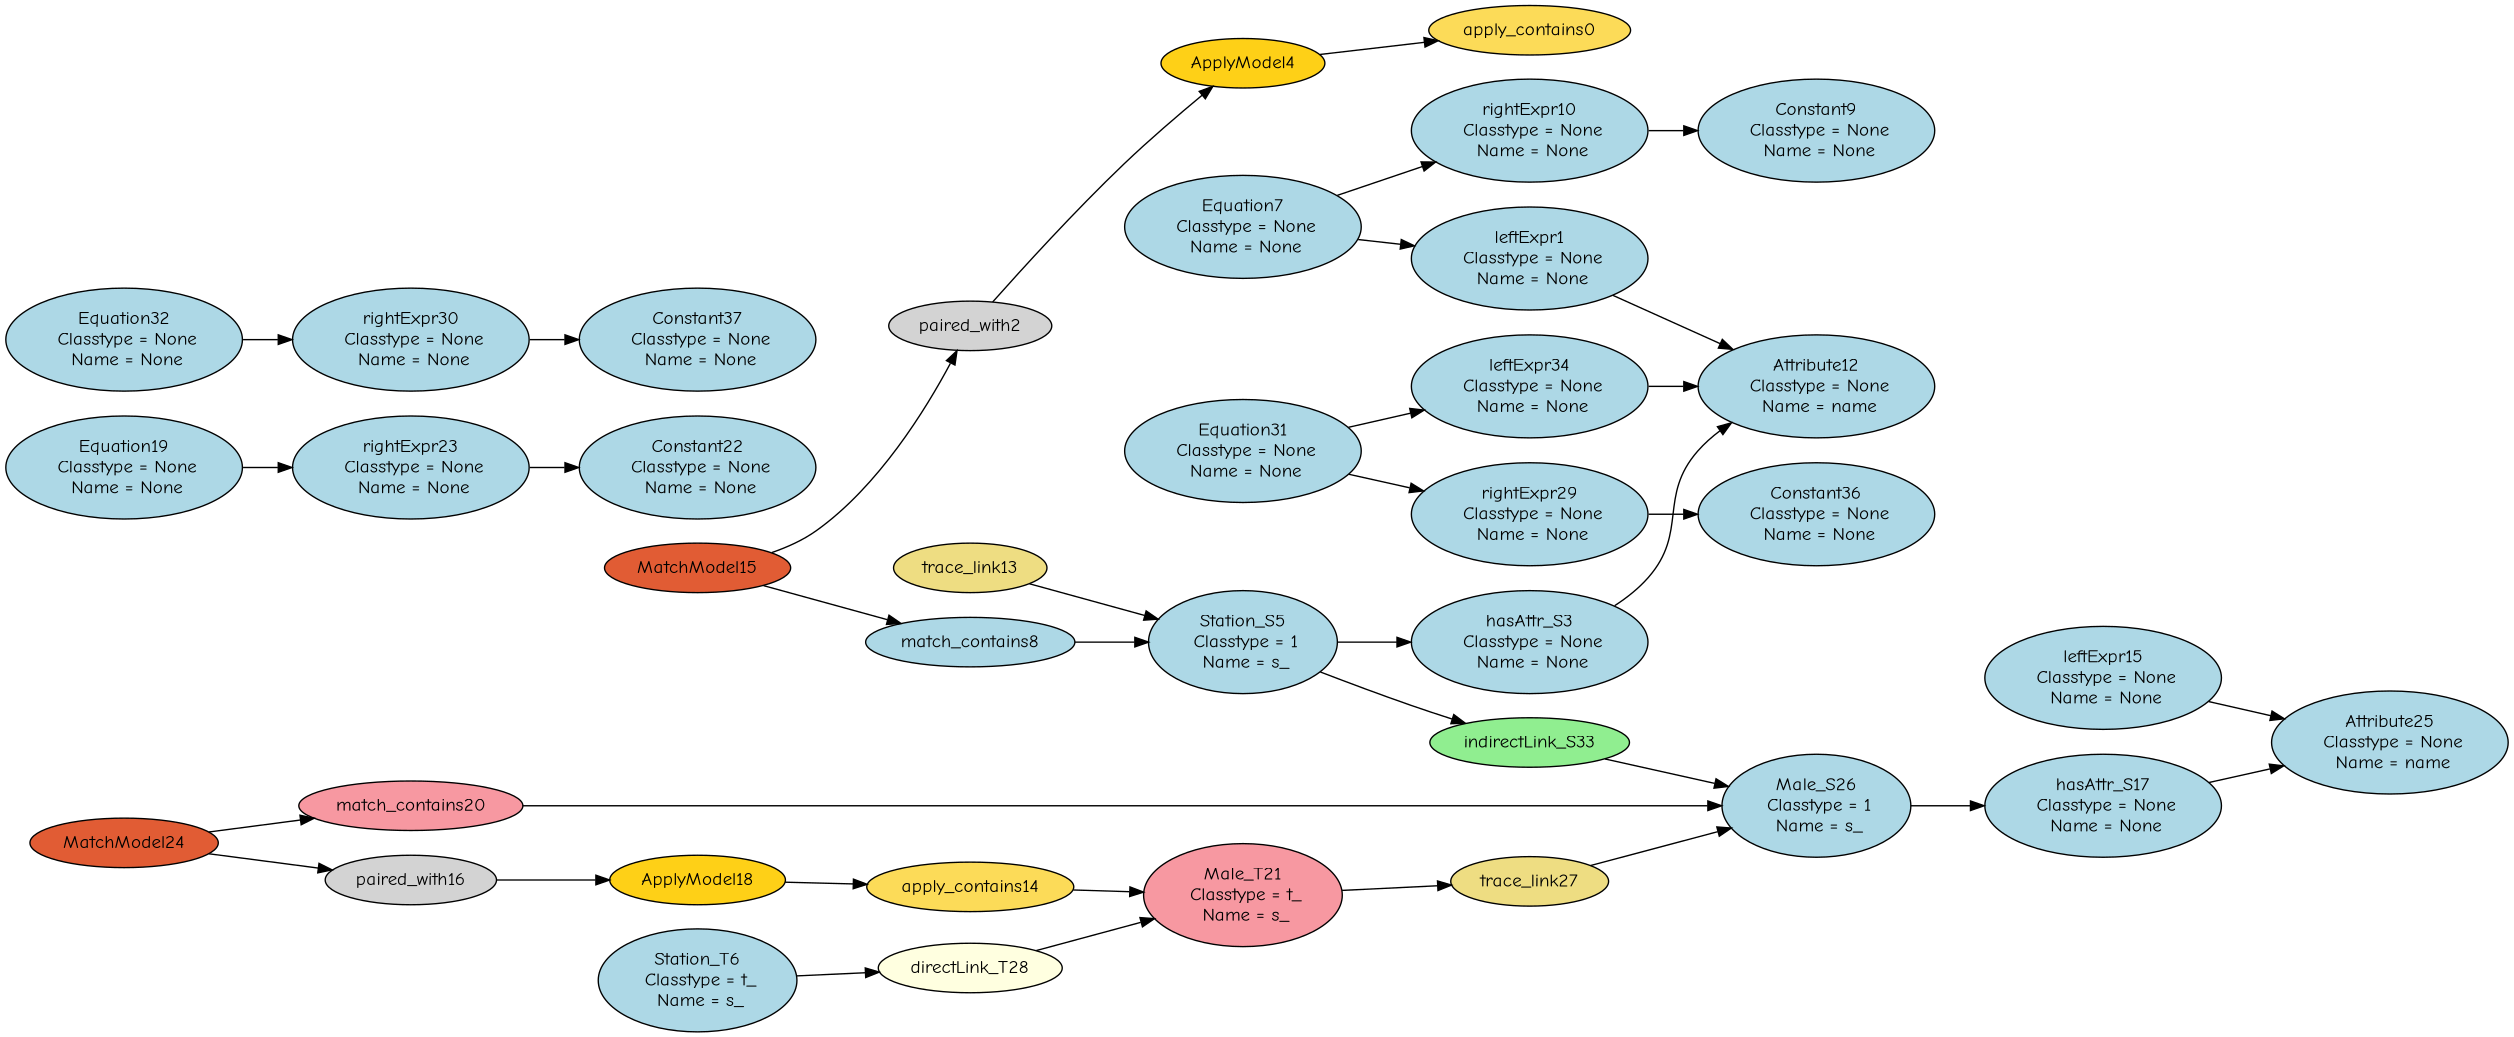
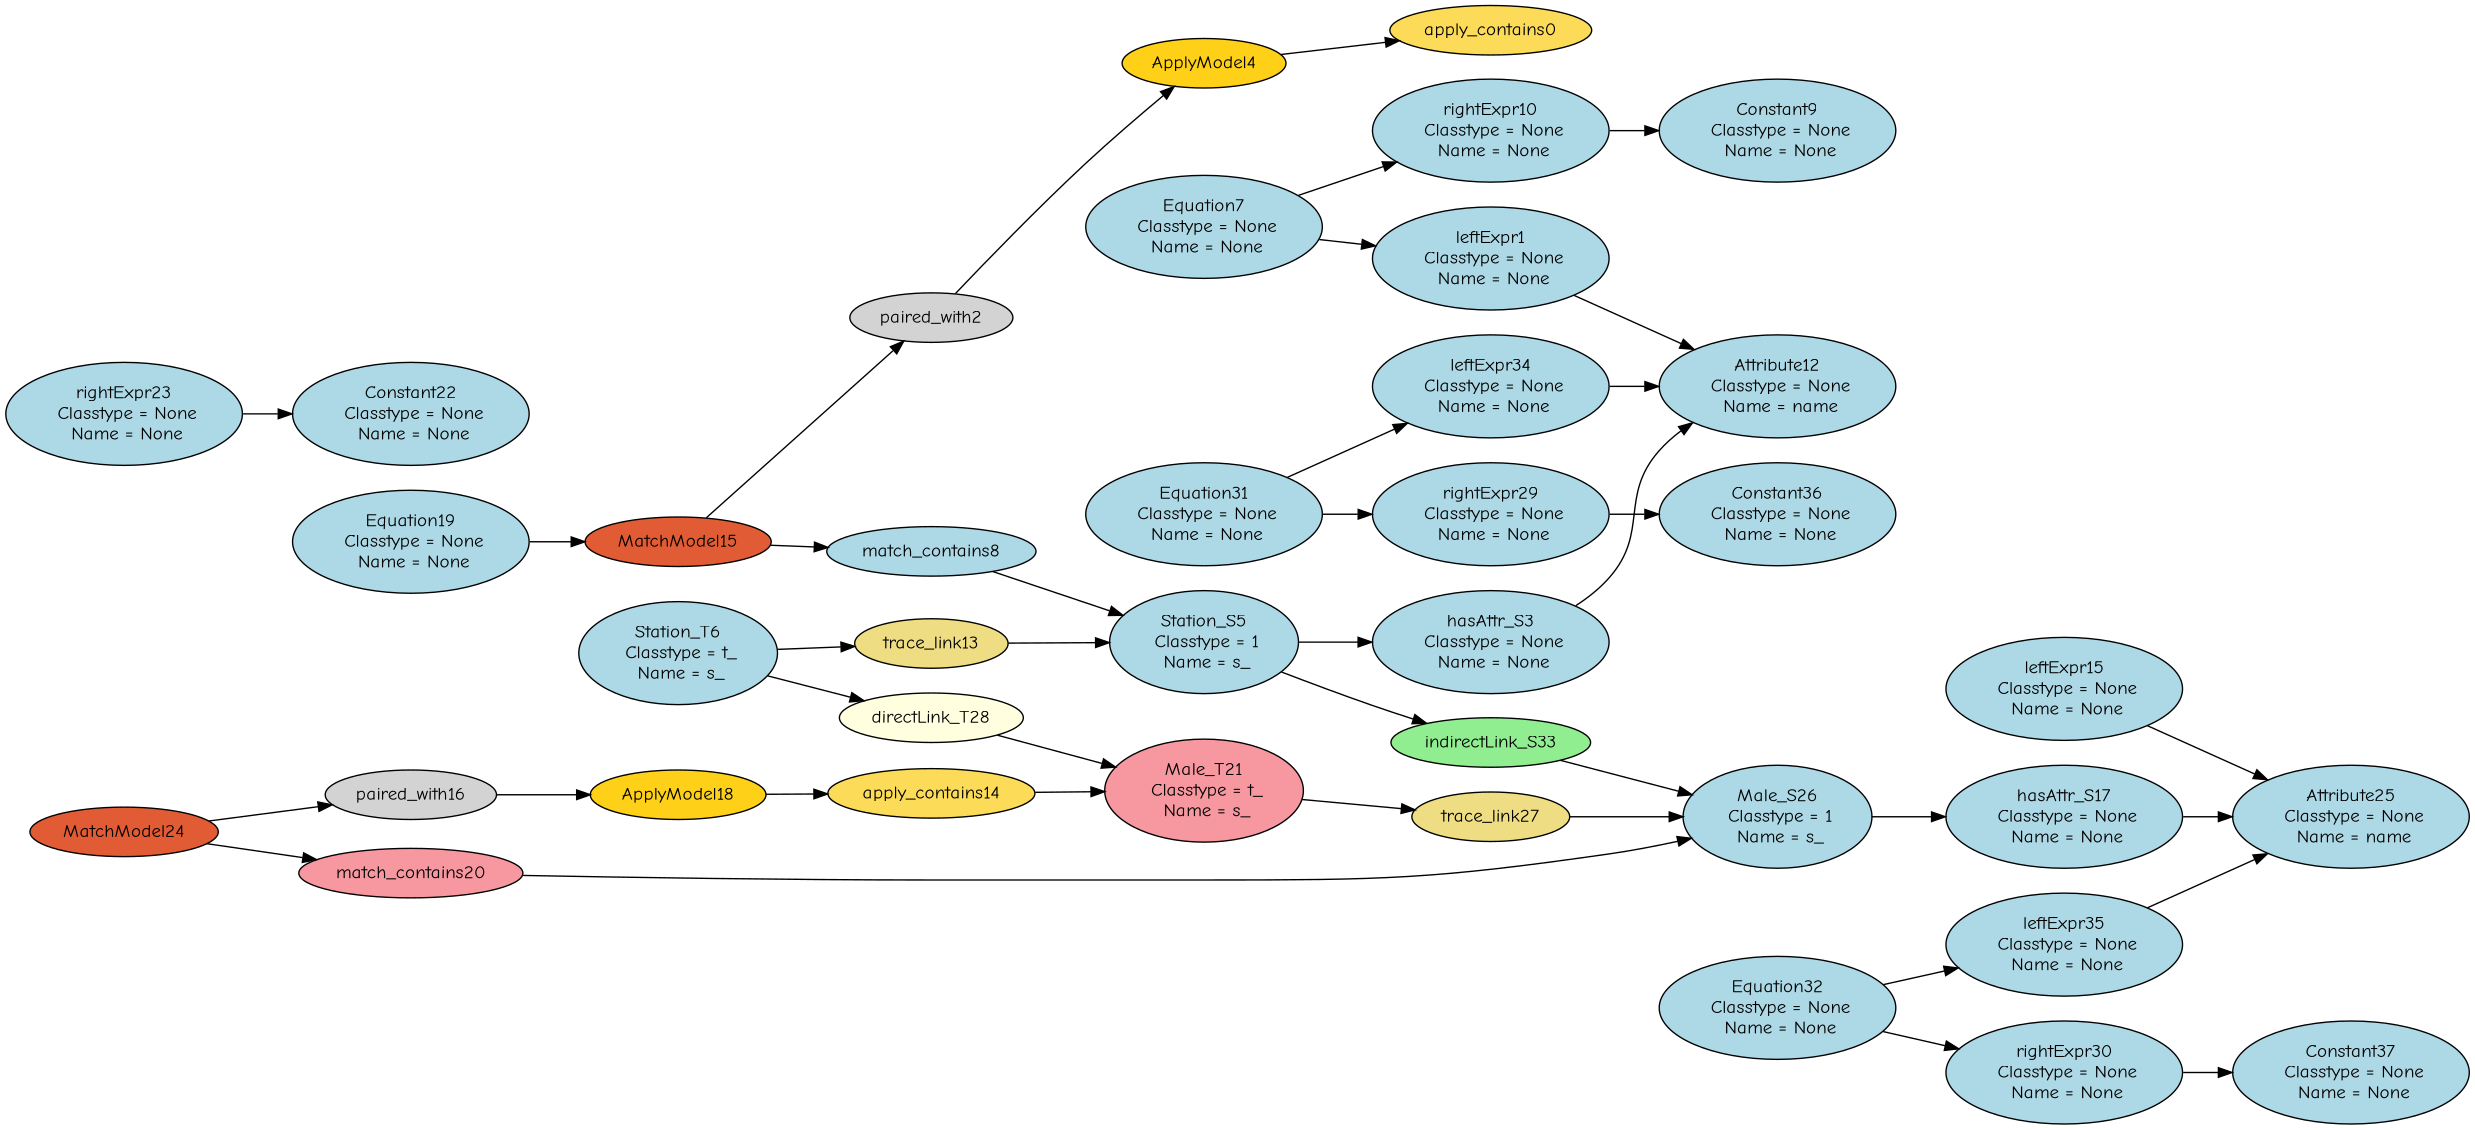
(260, 468) -> (550, 542)
none -> (809, 648)
none -> (2064, 945)
